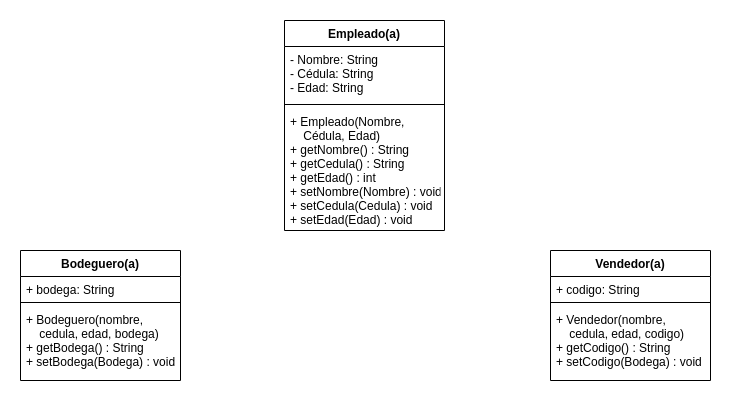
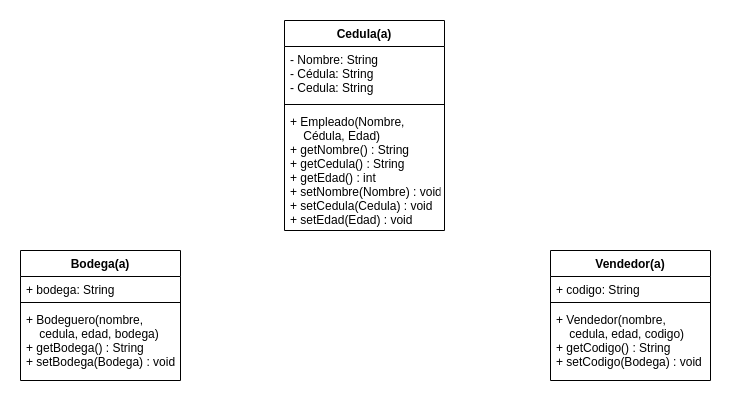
(364, 34) -> (364, 34)
(338, 60) -> (338, 60)
(100, 264) -> (100, 264)
